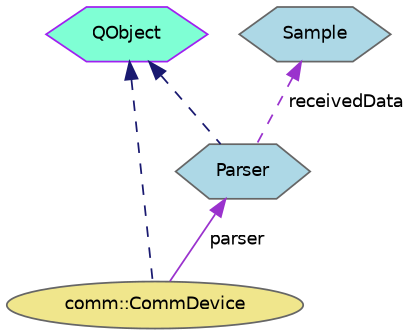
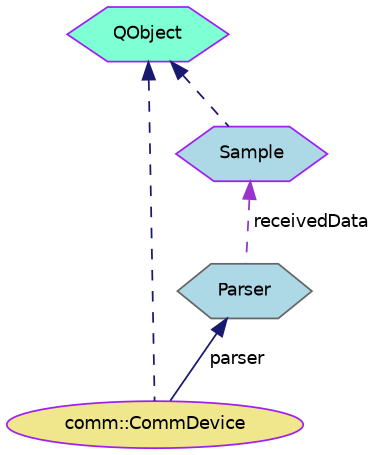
(315, 34) -> (252, 154)
(191, 110) -> (206, 101)
(193, 248) -> (194, 367)
(155, 305) -> (155, 425)
